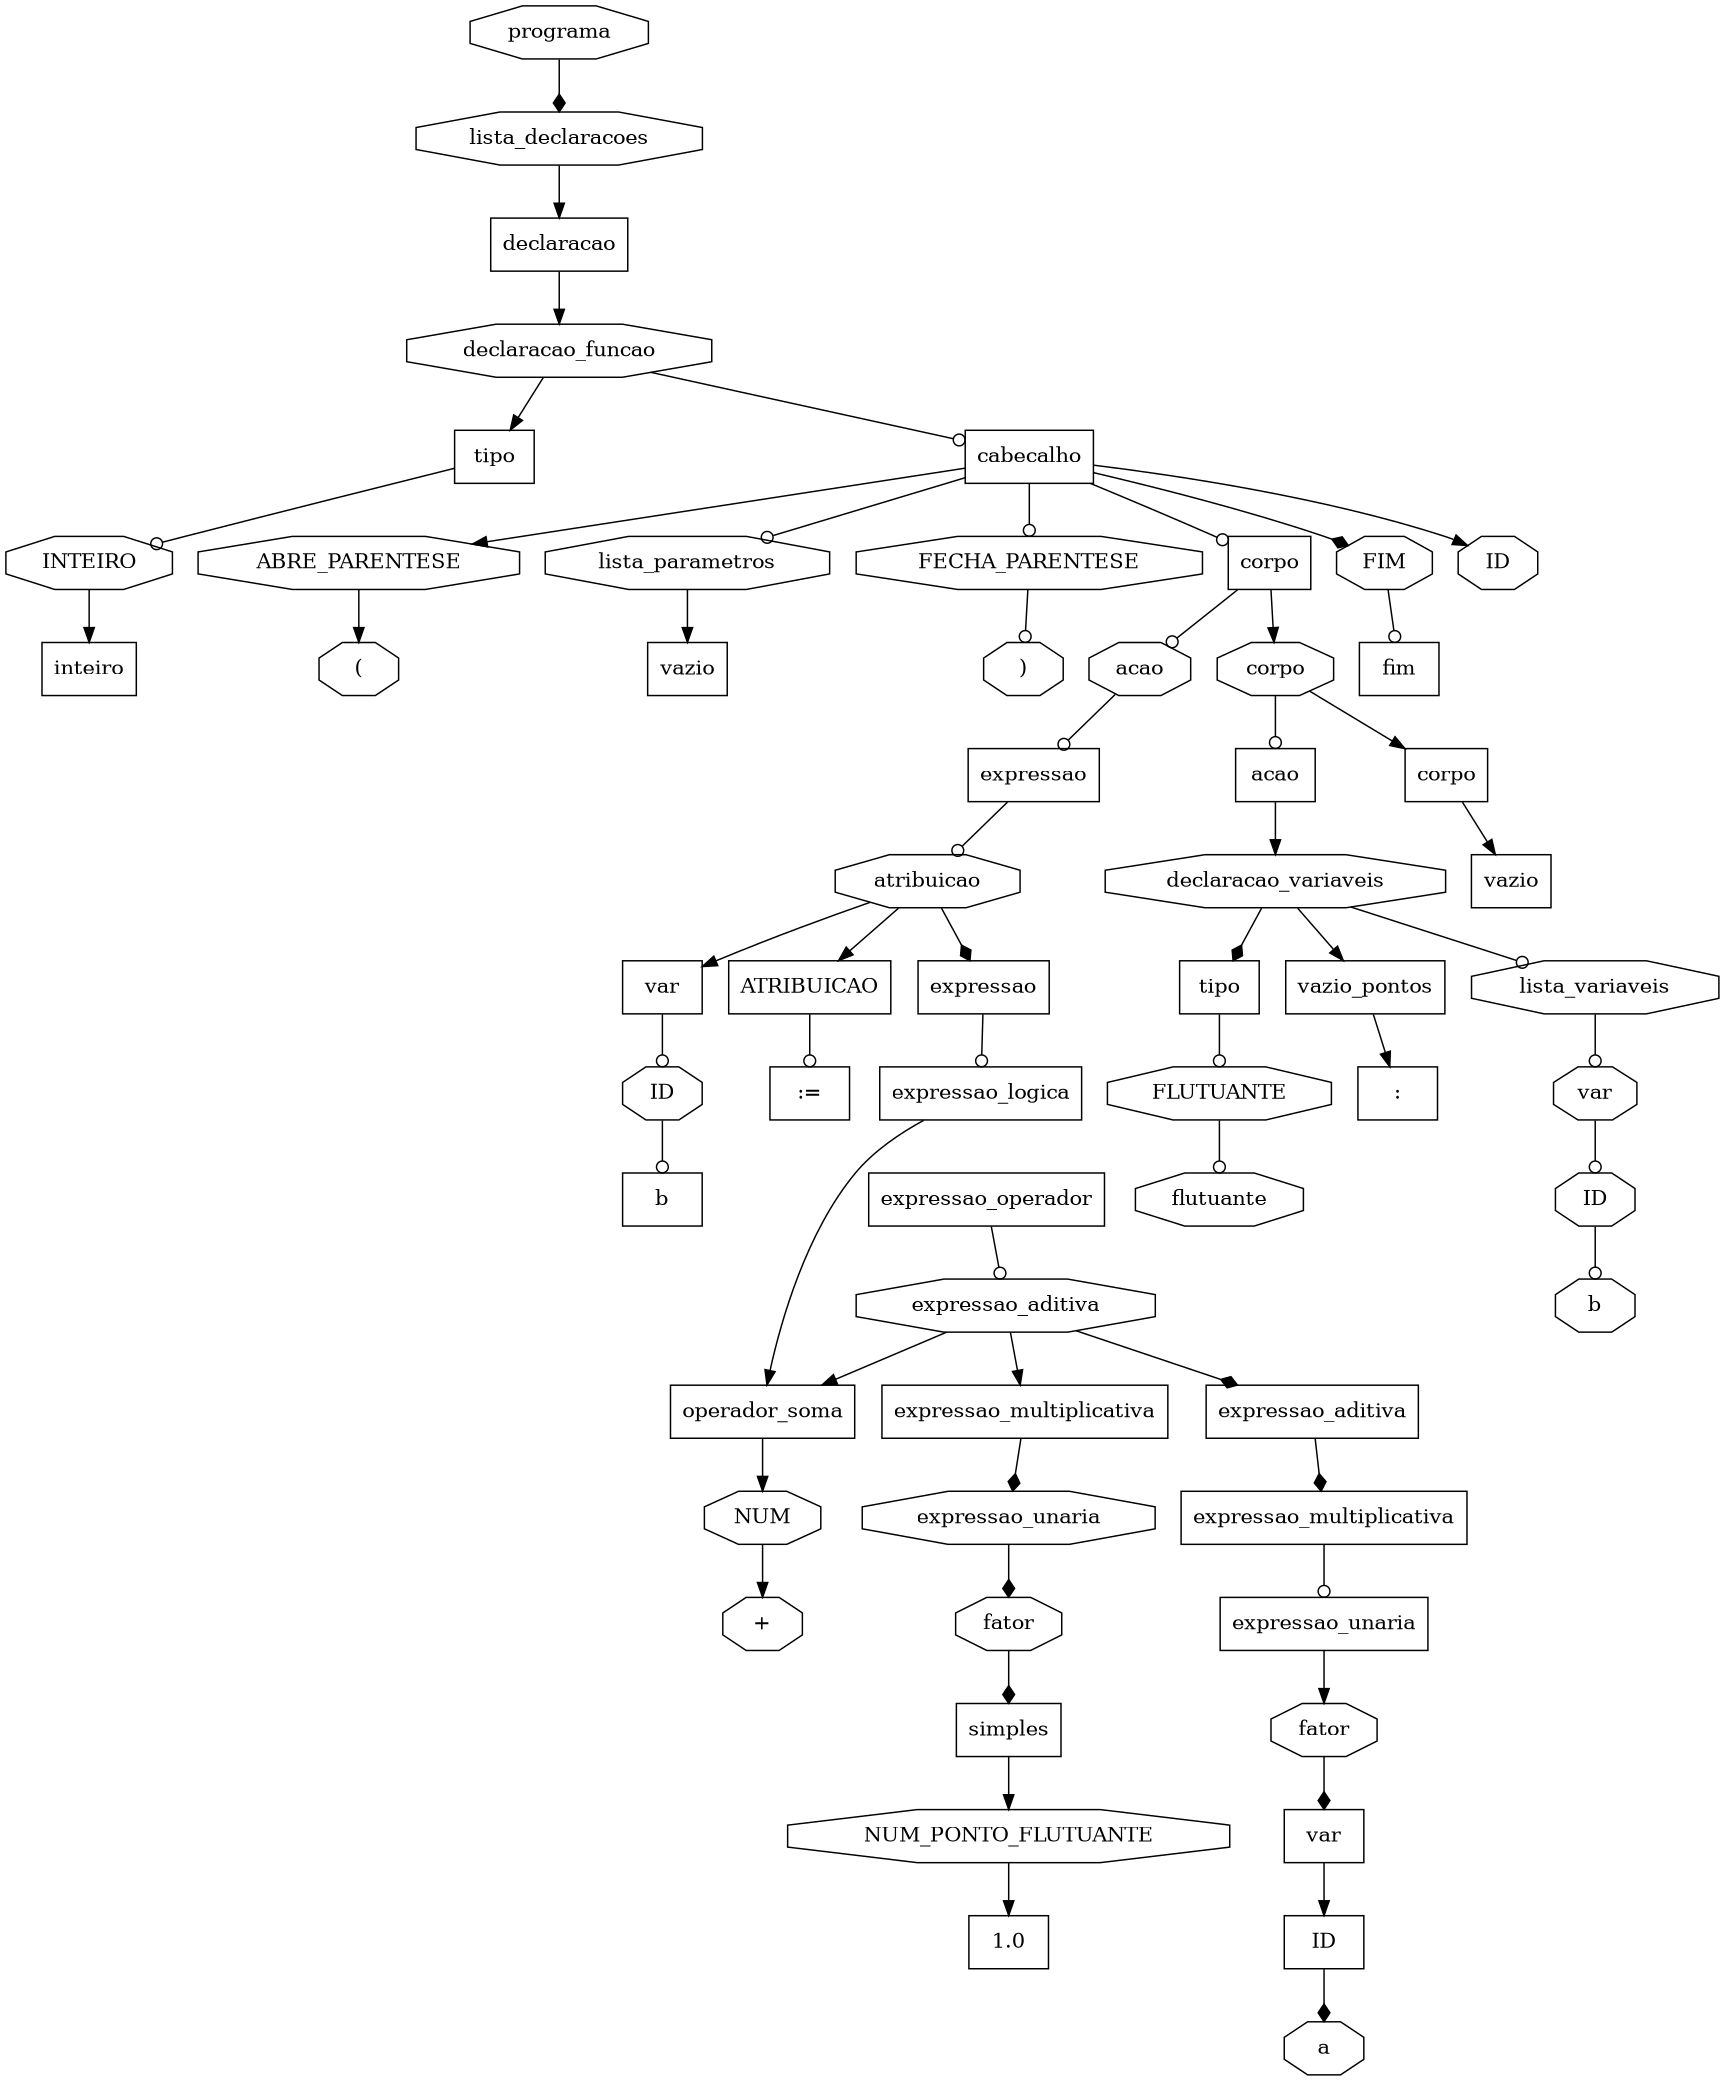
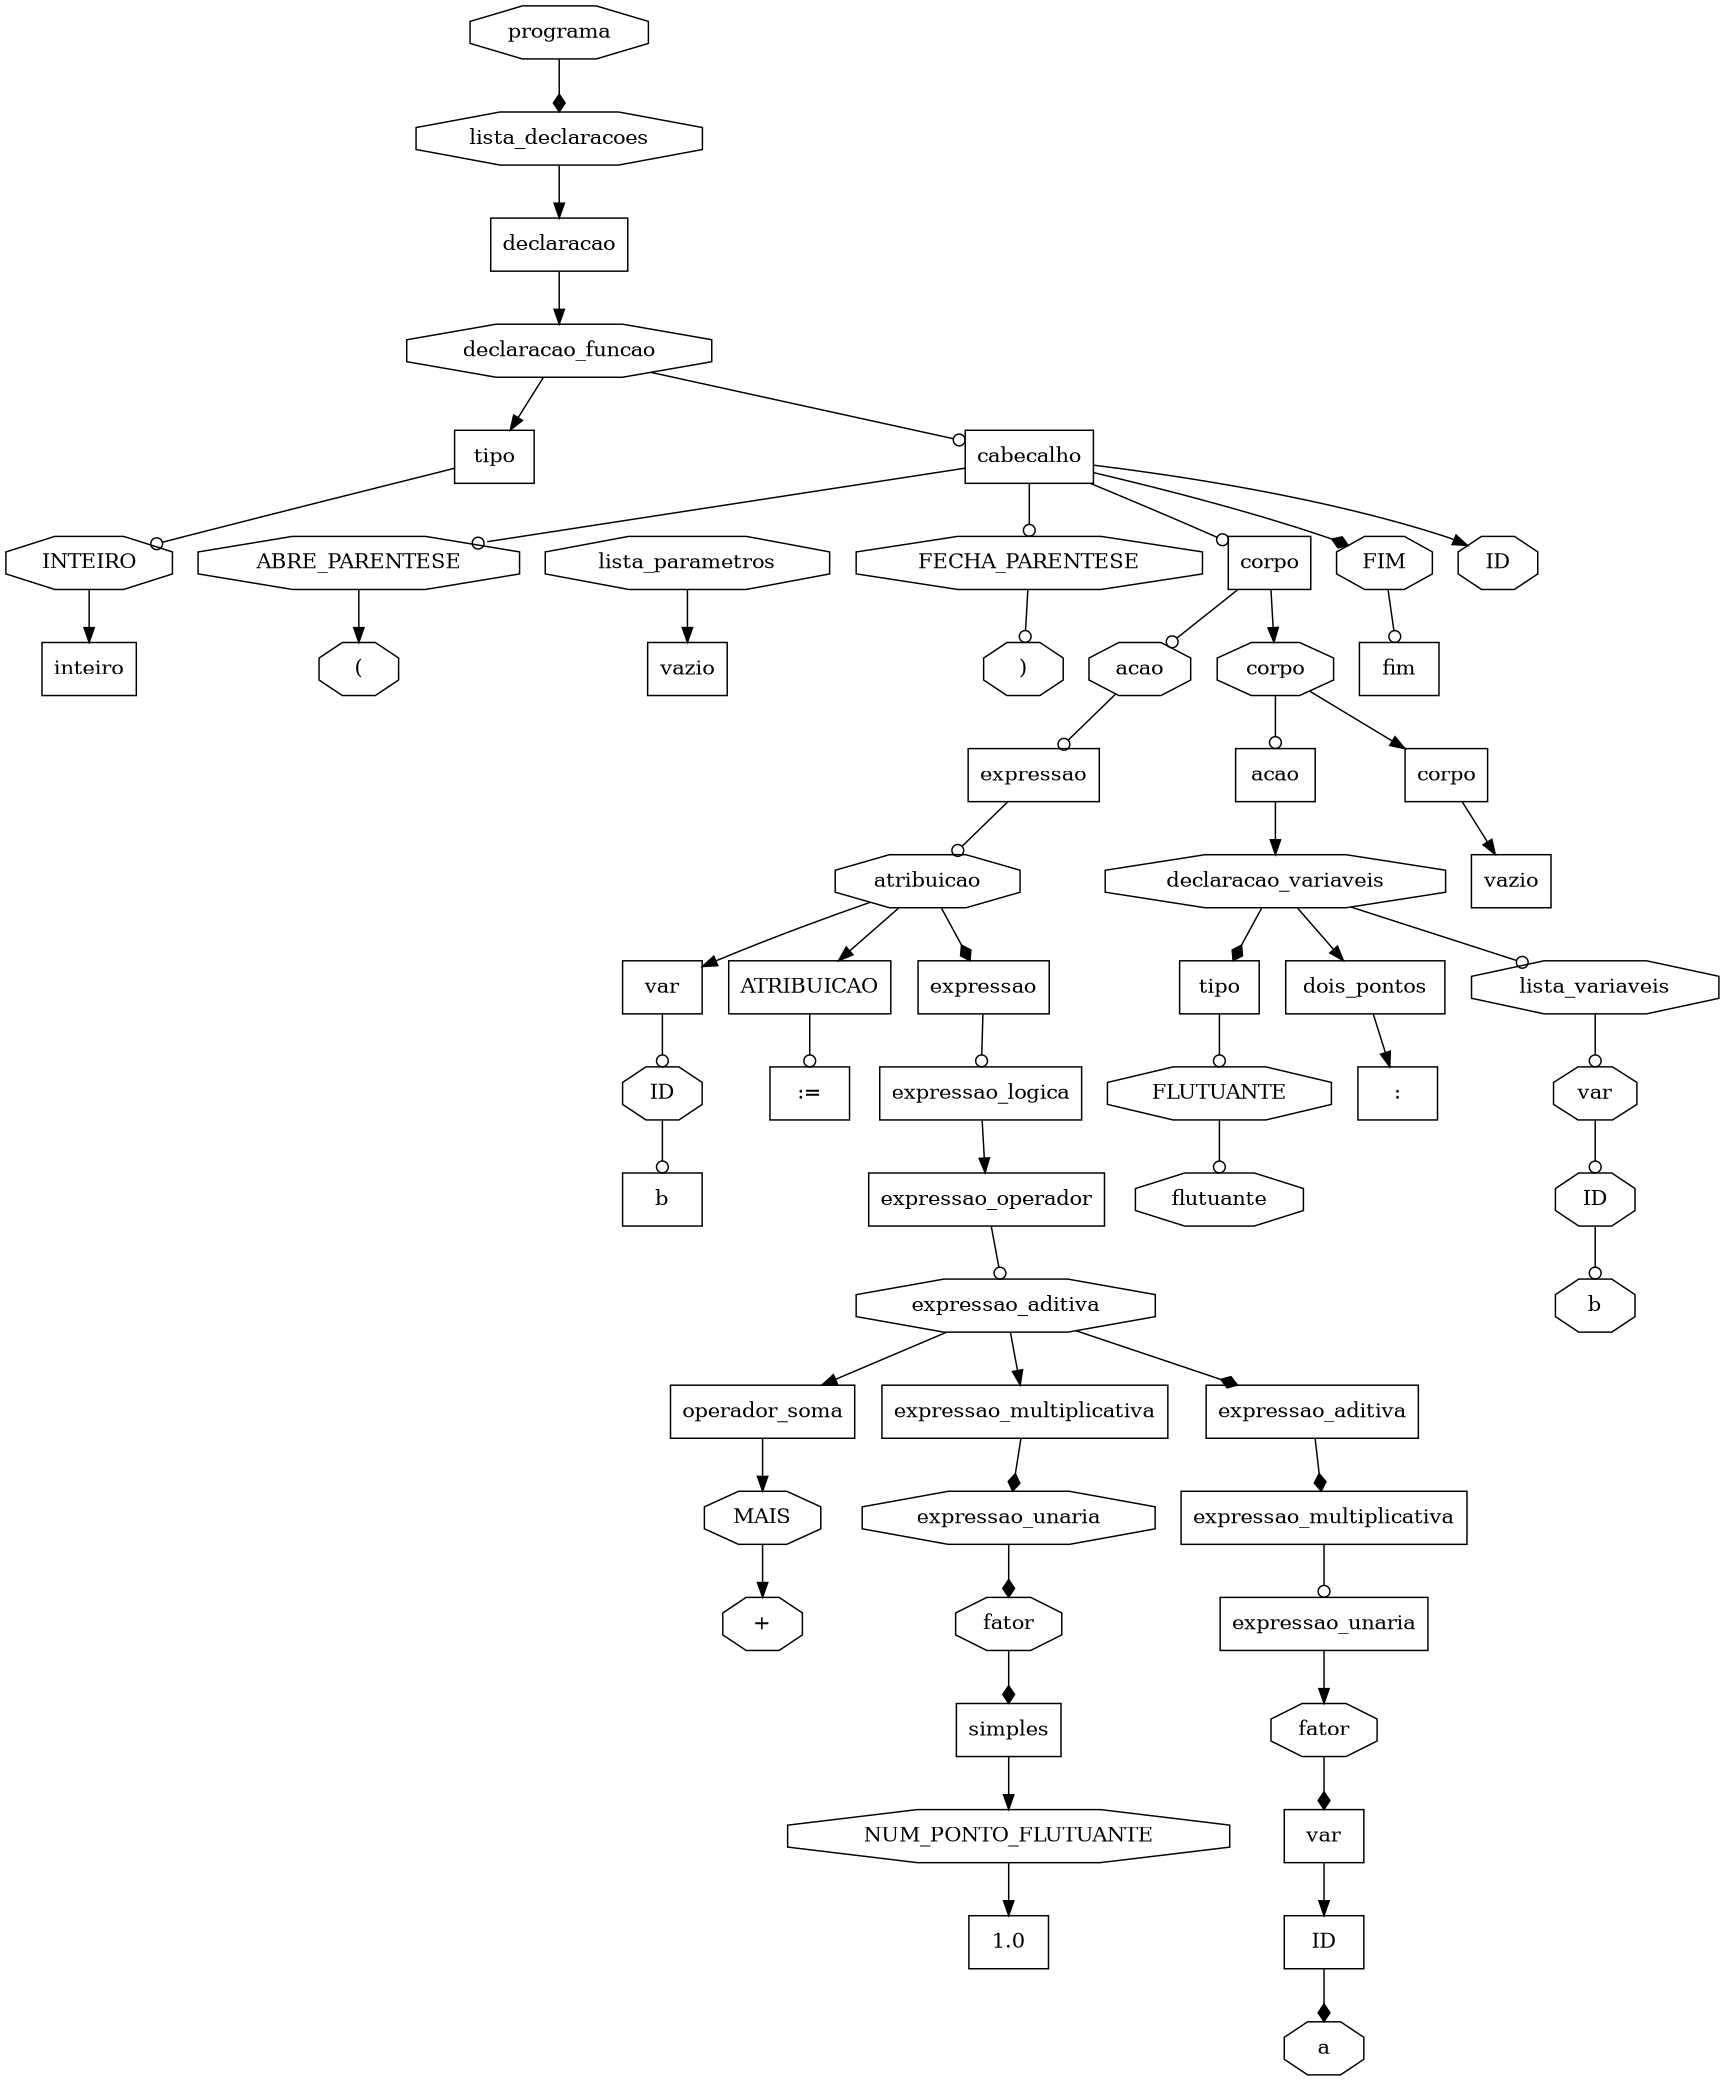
(726, 505) -> (726, 505)
(869, 507) -> none
(1365, 987) -> (1365, 987)
(820, 1227) -> (983, 1139)
(763, 1518) -> (763, 1518)
